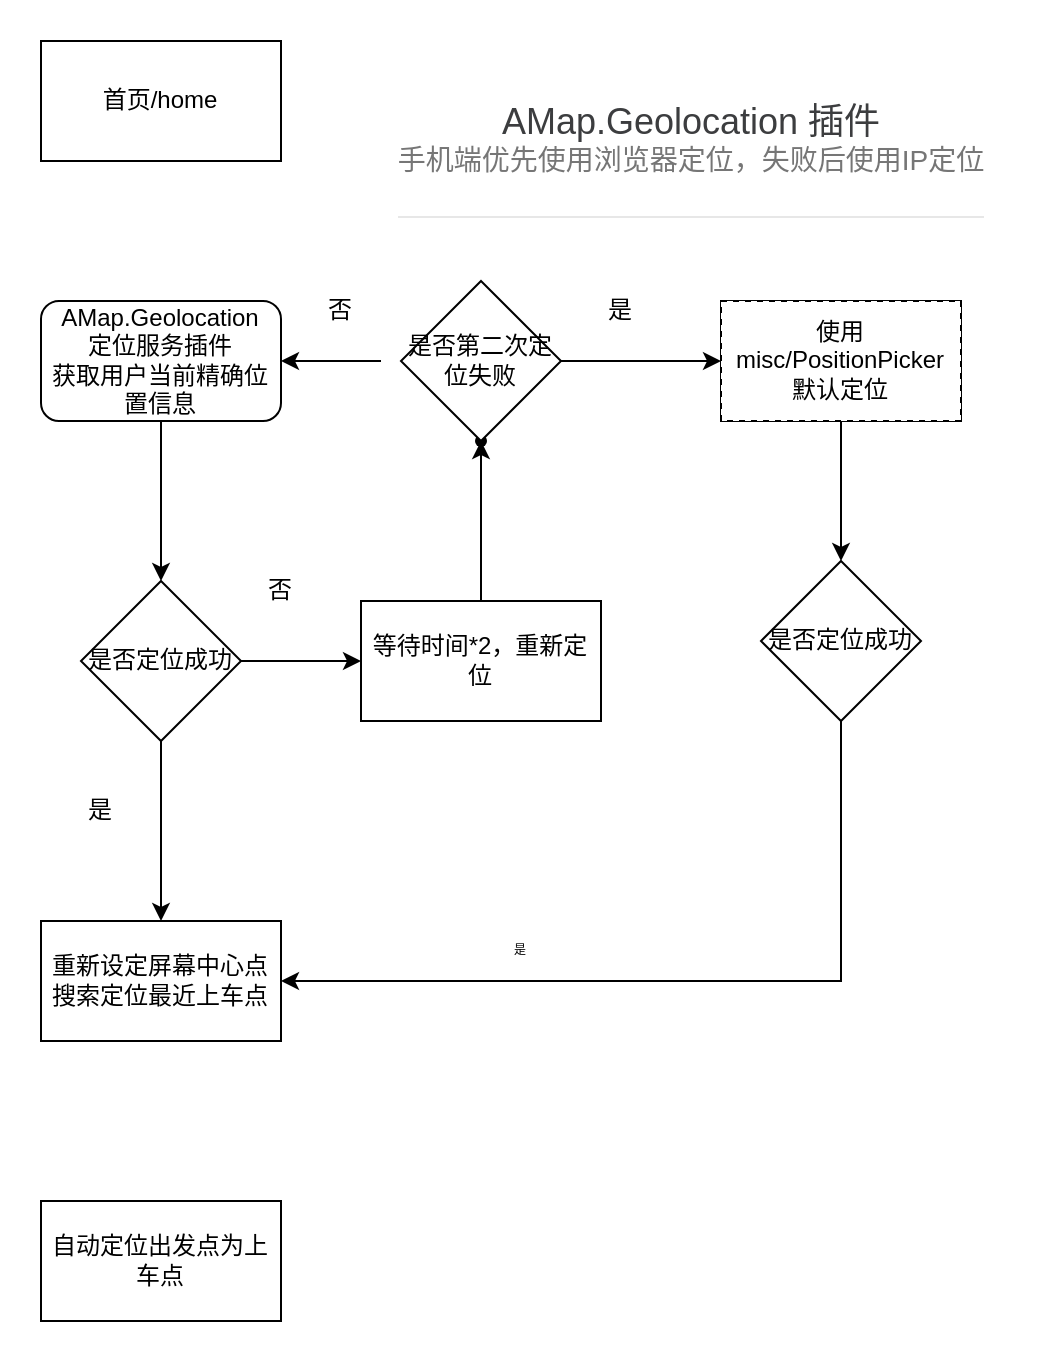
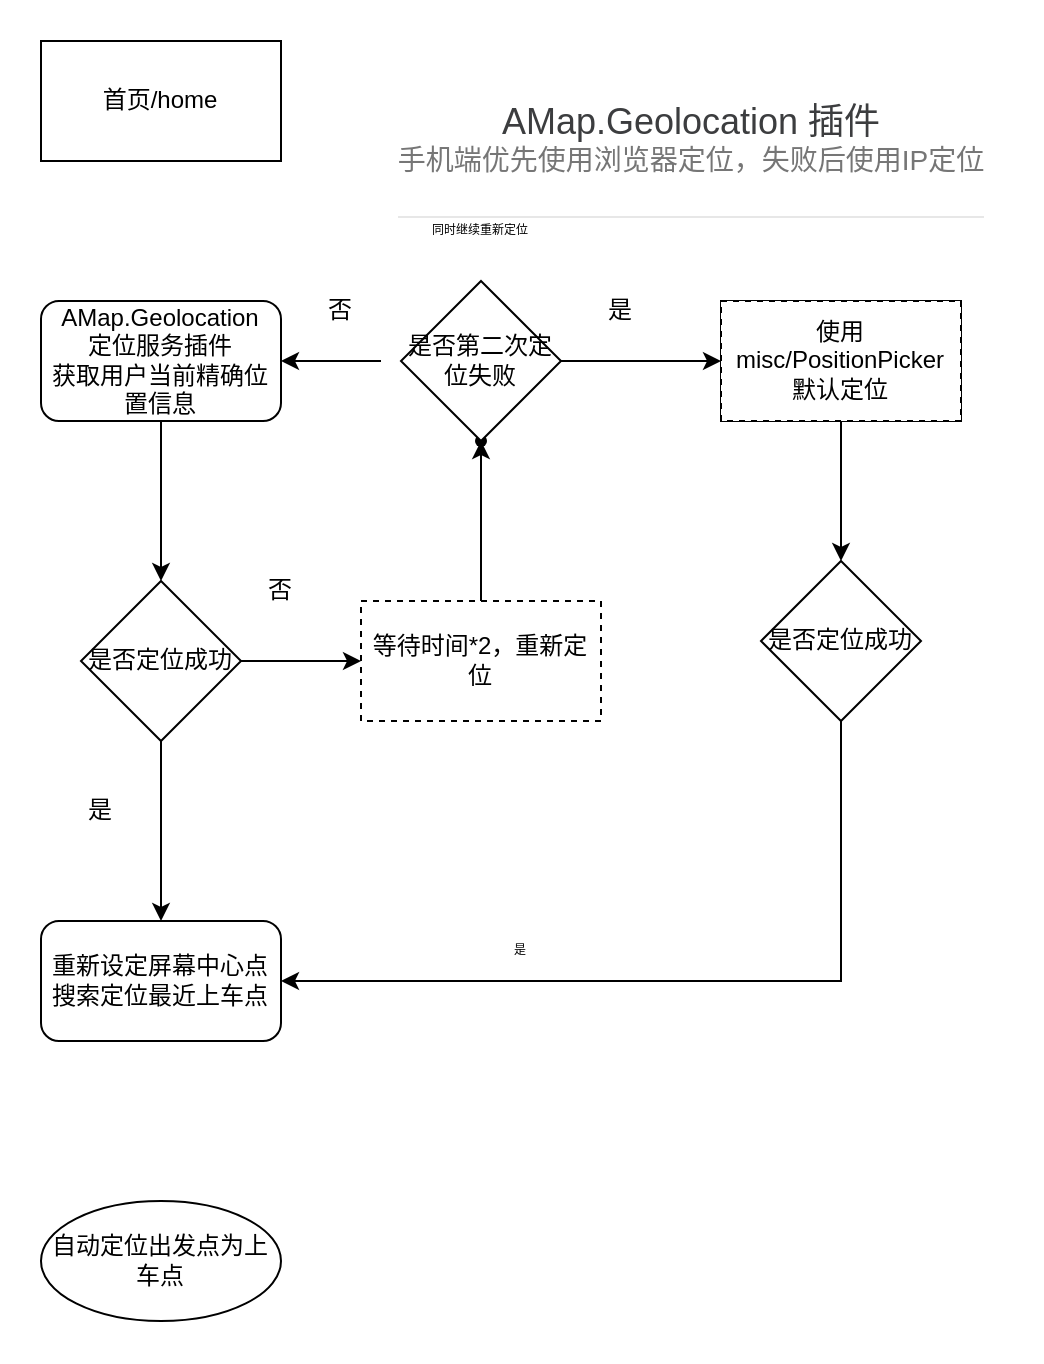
none -> (481, 231)
(481, 661) -> (481, 661)
(161, 981) -> (161, 981)
(161, 1261) -> (161, 1261)
